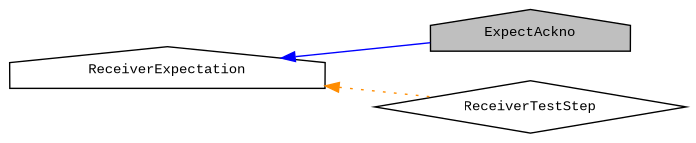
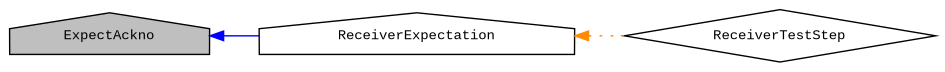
(363, 50) -> (241, 36)
